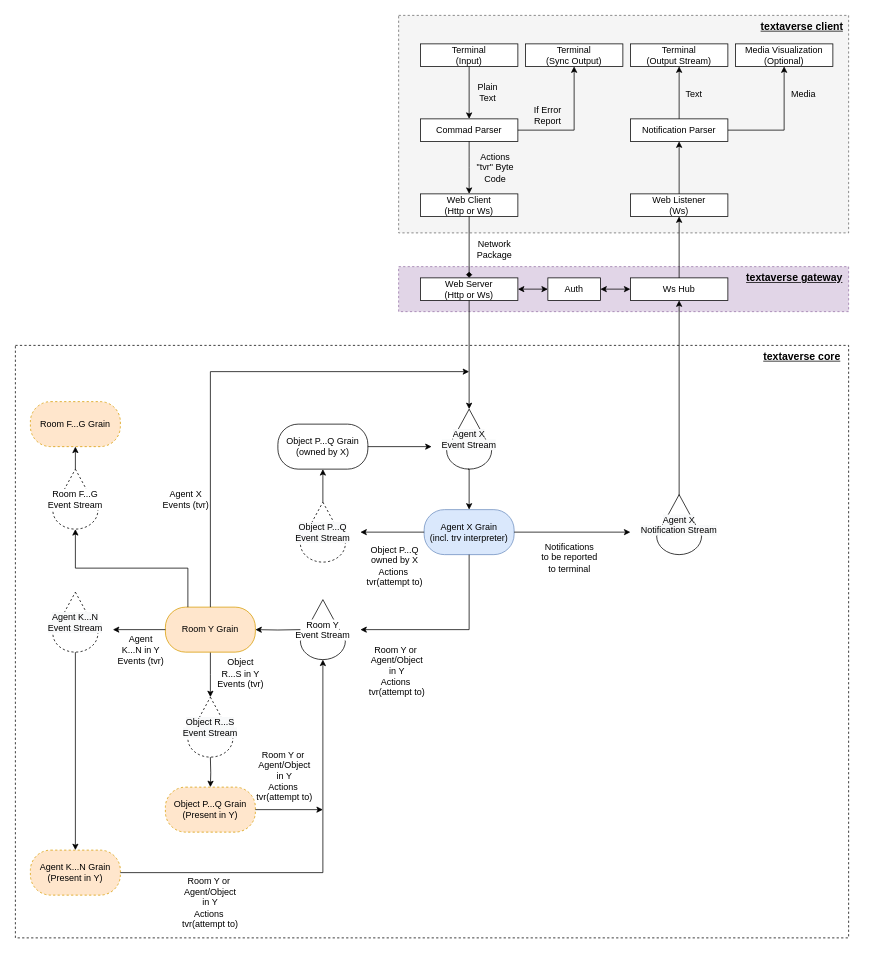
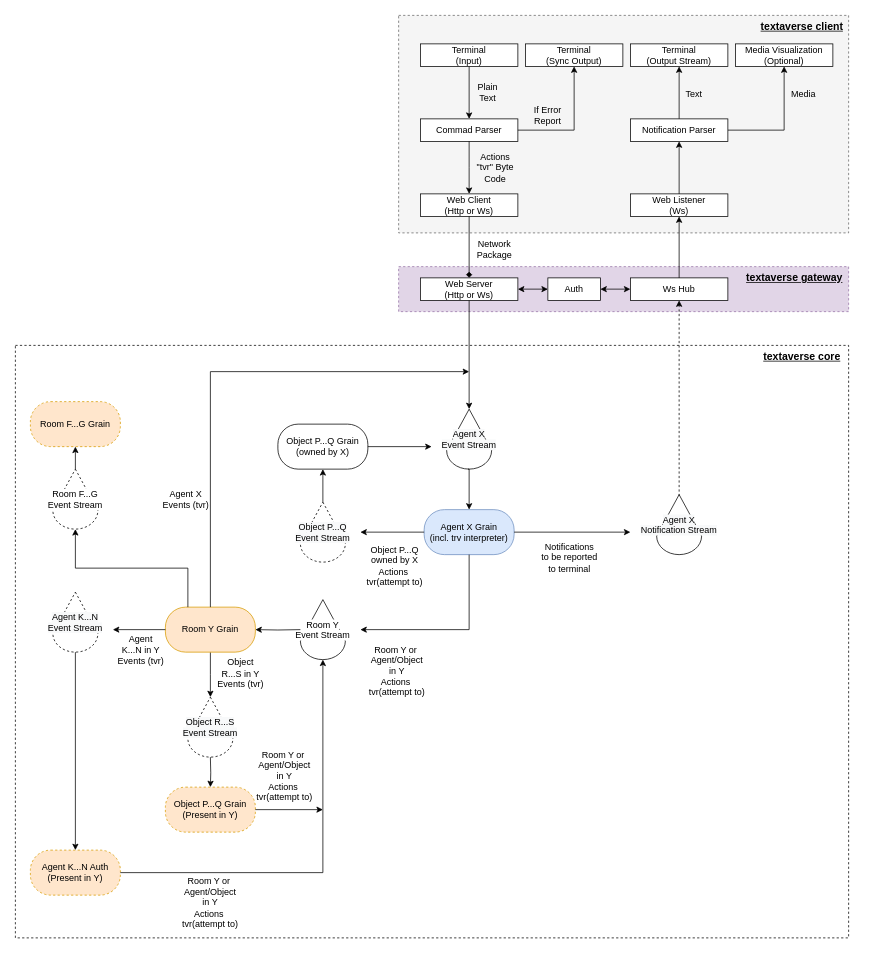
(679, 400) -> (679, 400)
(75, 873) -> (75, 873)
